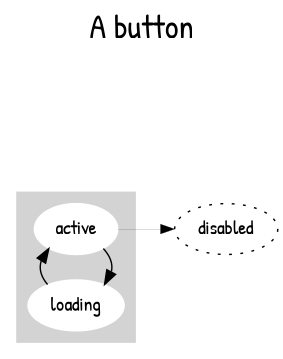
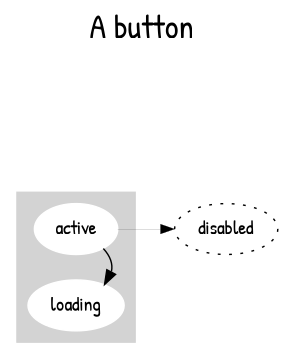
(41, 274) -> none
